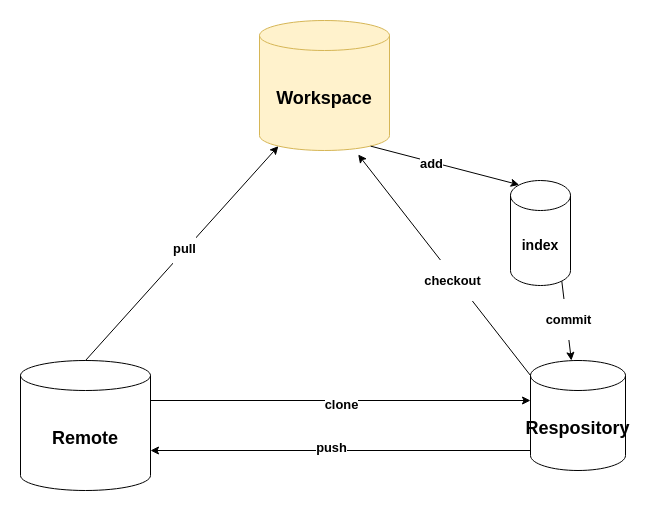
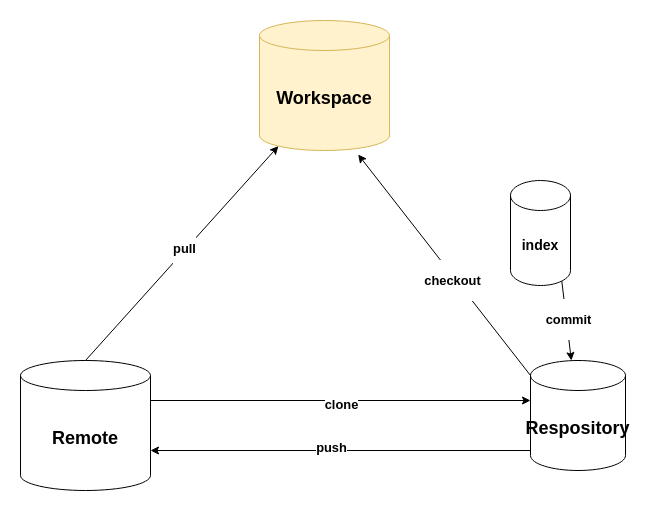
(441, 165) -> none
